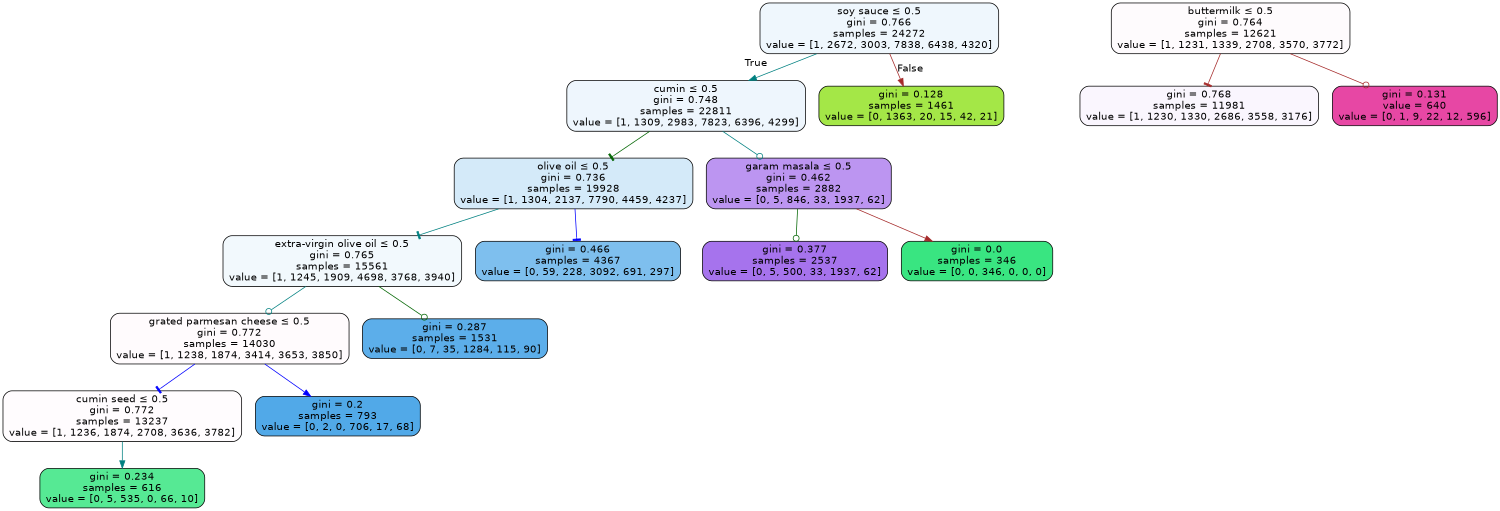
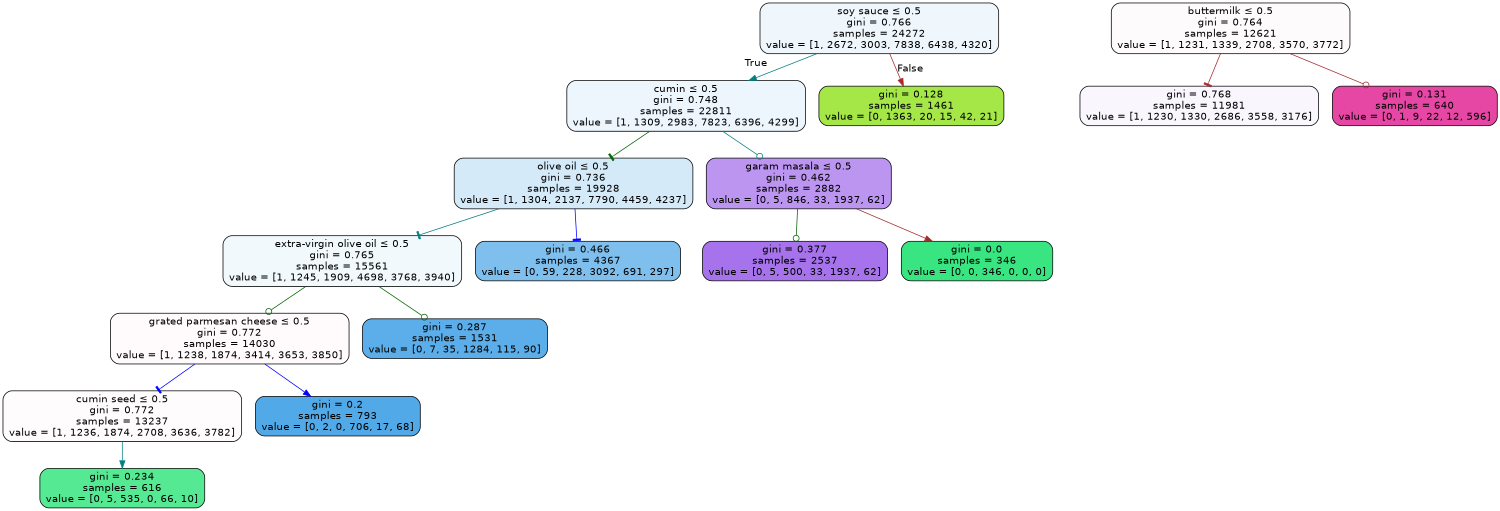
(1415, 106) -> (1415, 106)
(289, 298) -> (289, 298)
